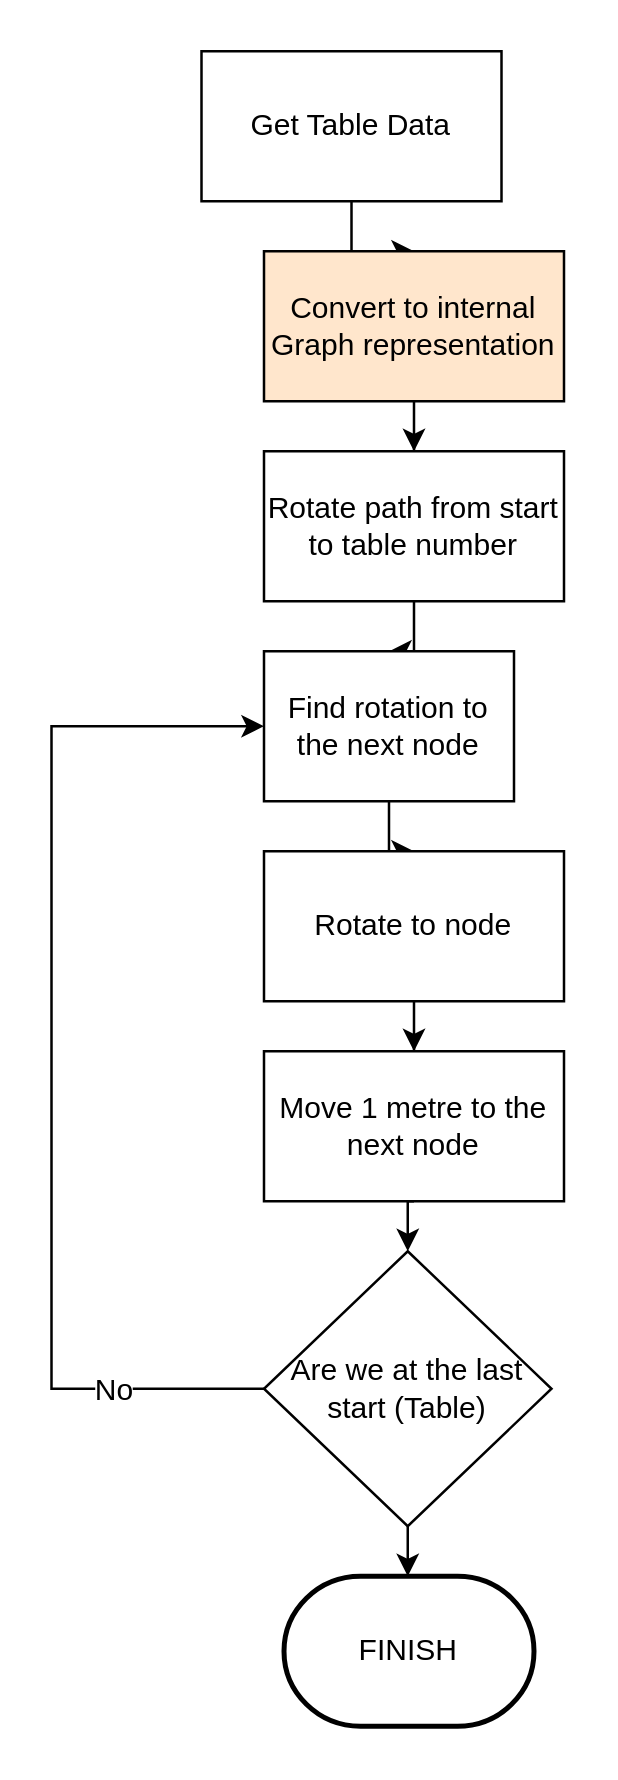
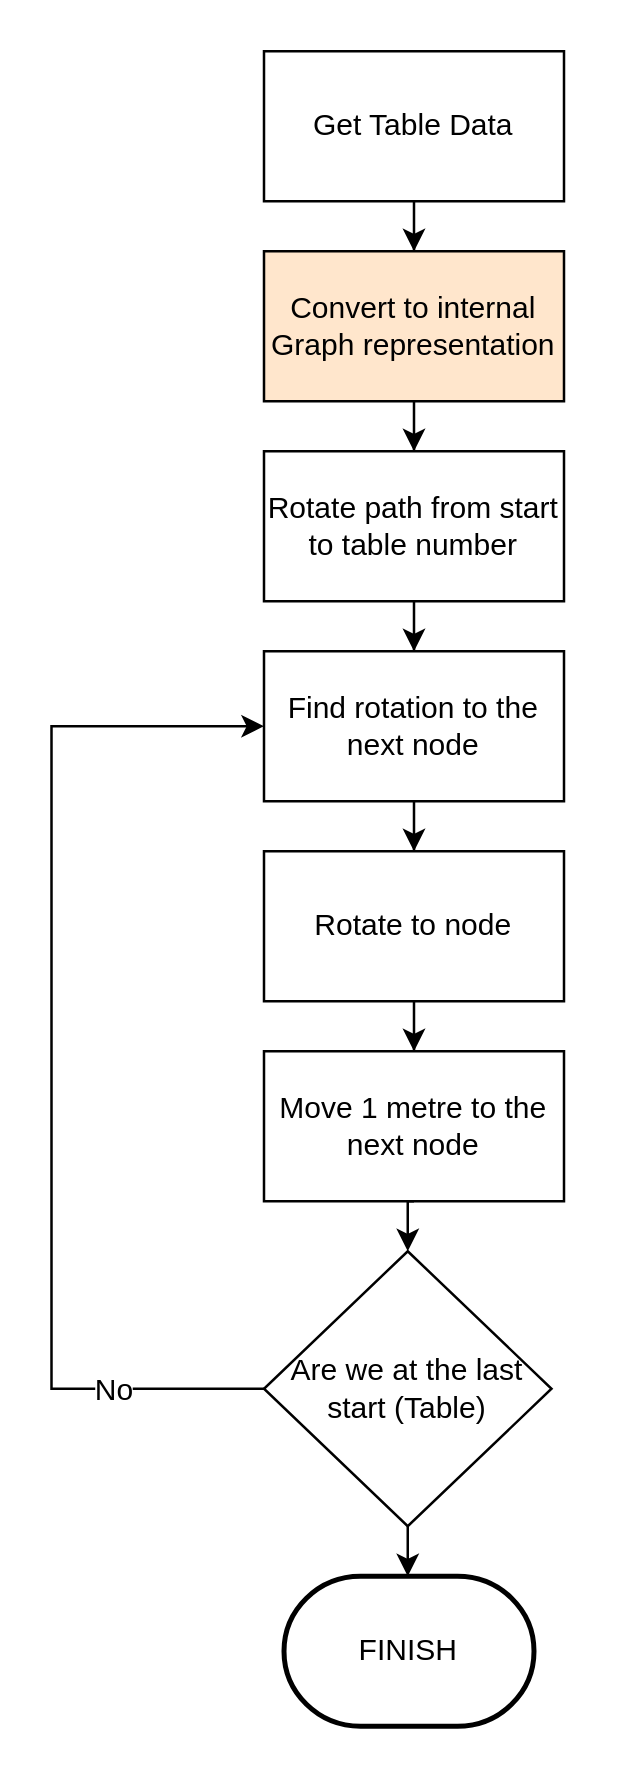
(351, 126) -> (414, 126)
(389, 726) -> (414, 726)
